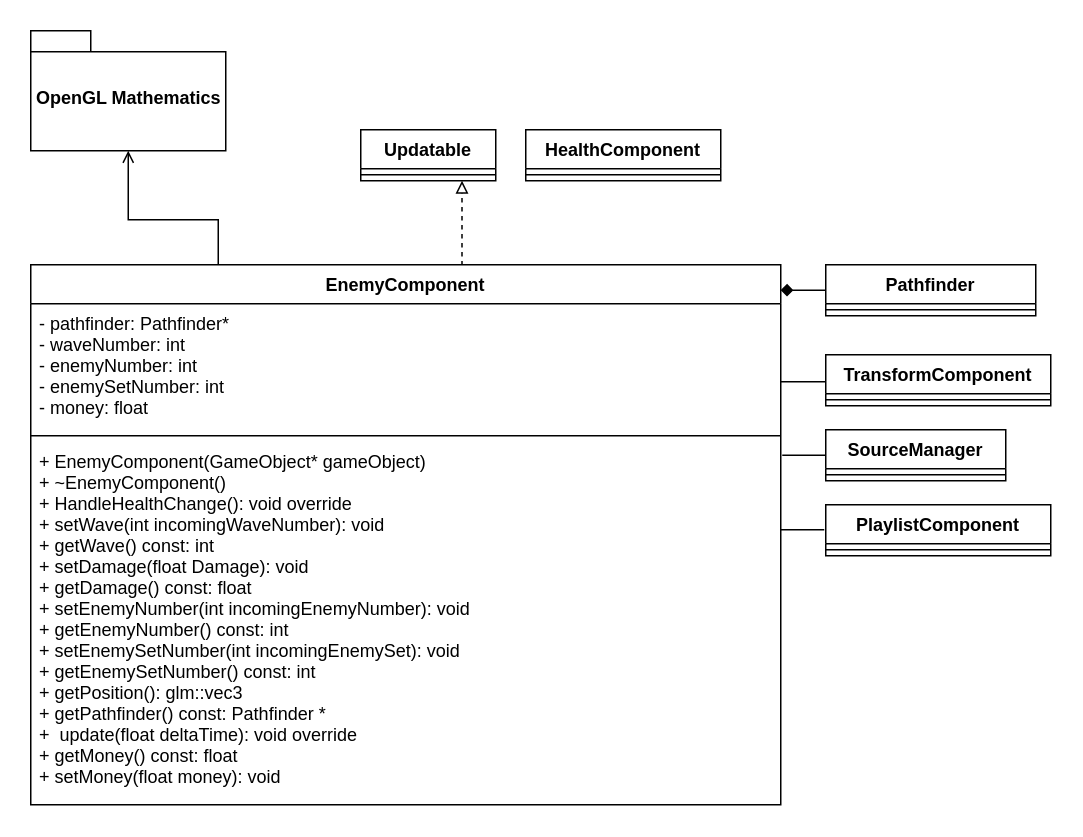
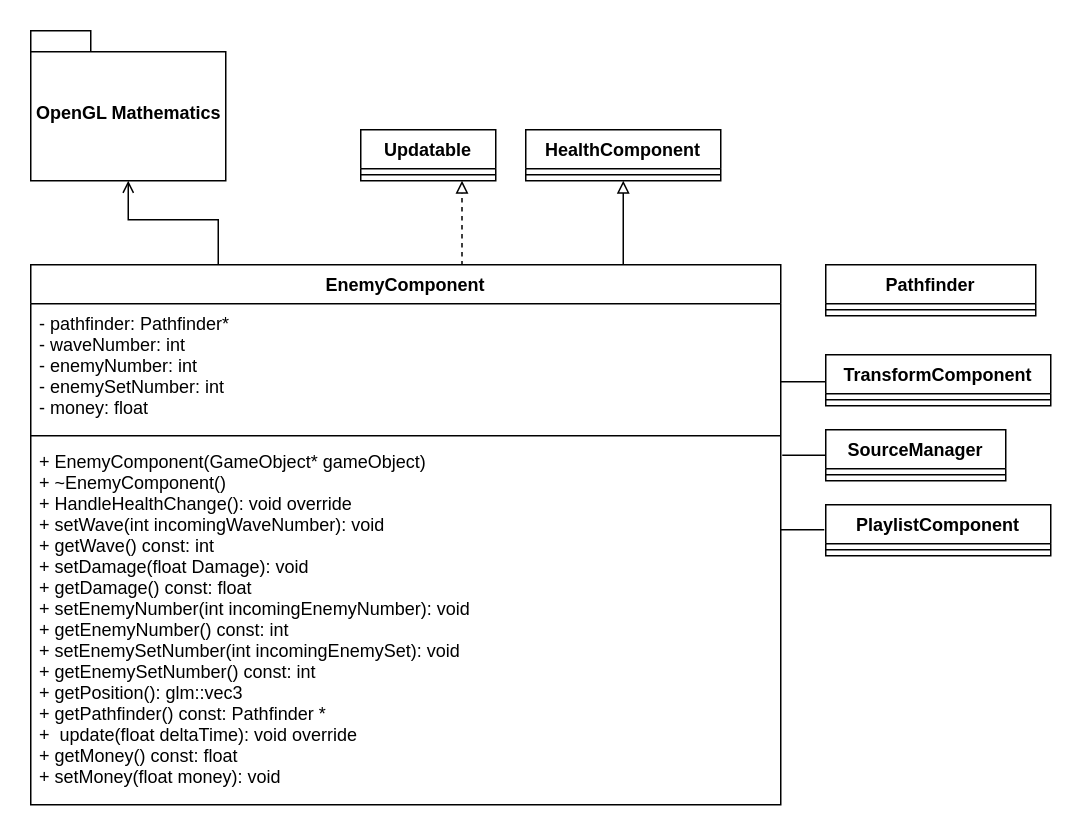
(128, 91) -> (128, 106)
none -> (623, 230)
(810, 290) -> none
